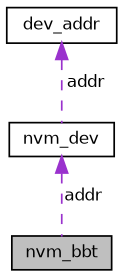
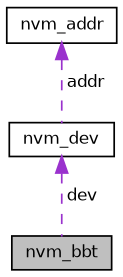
(62, 25) -> (62, 25)
(80, 196) -> (80, 196)
